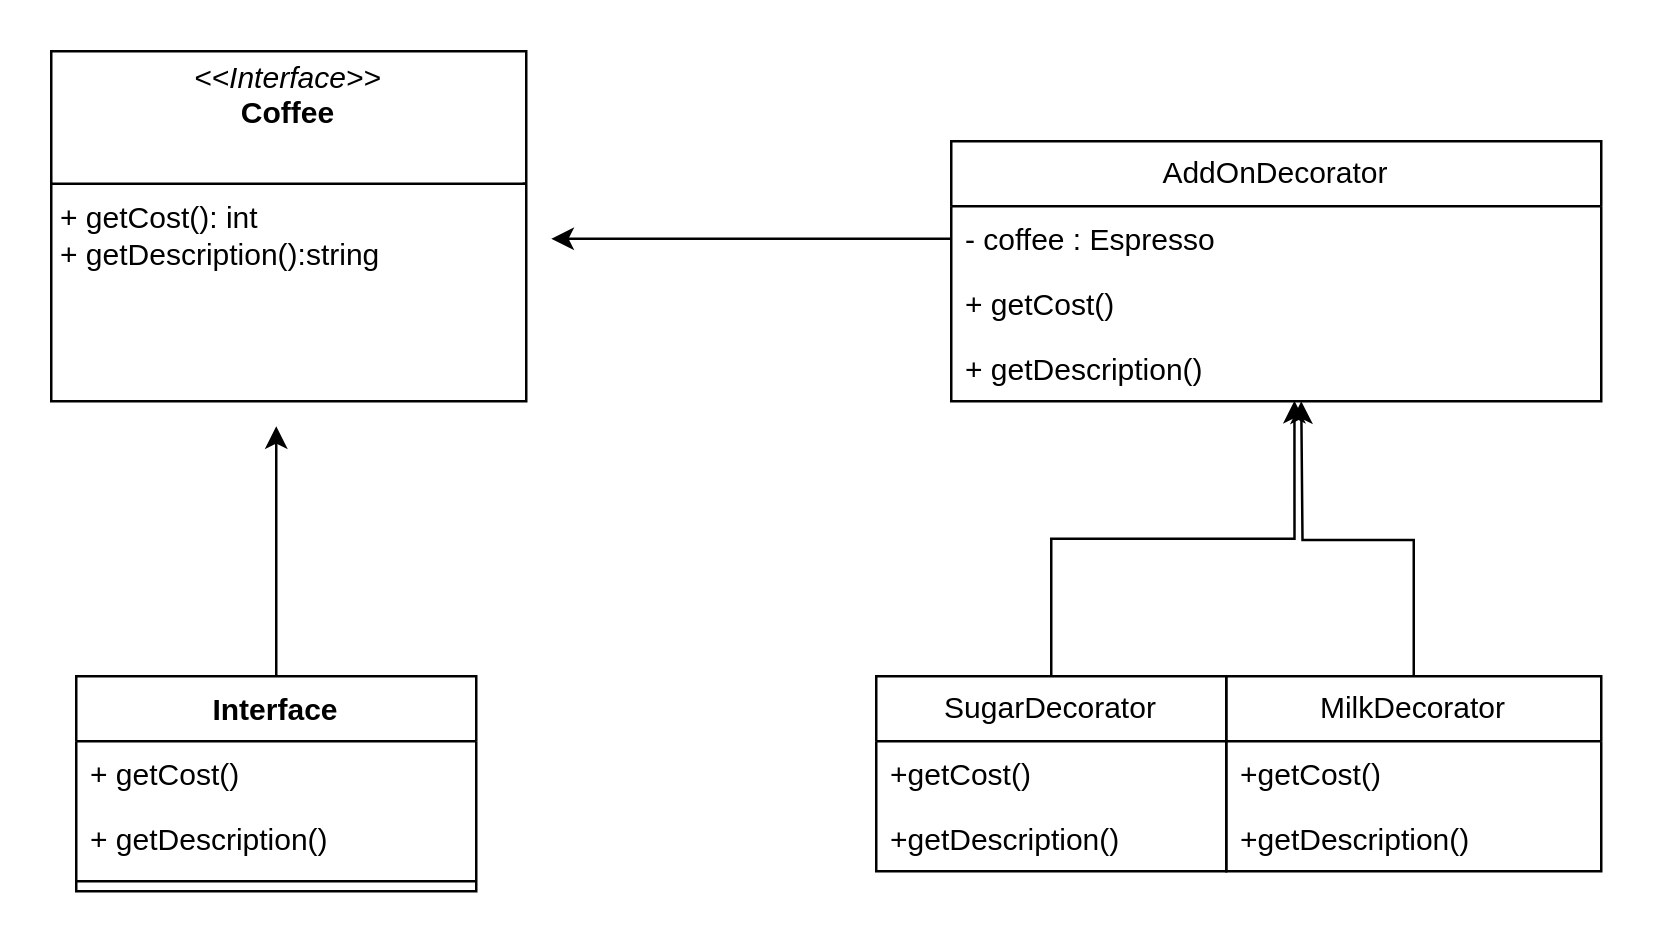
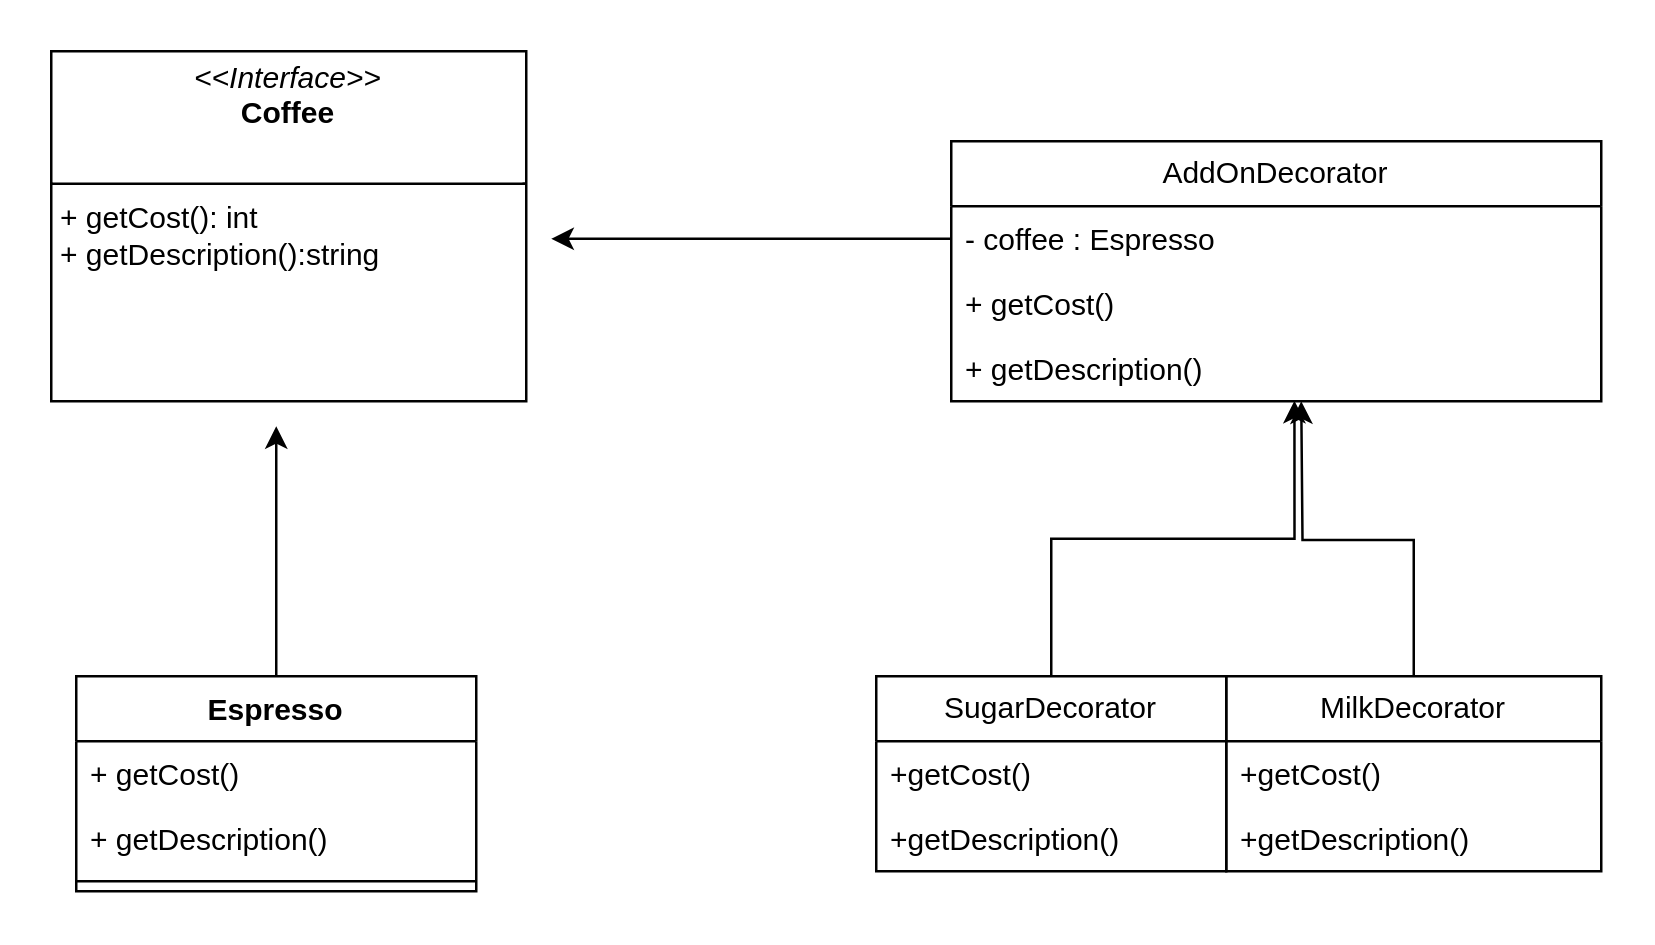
(276, 712) -> (276, 712)
